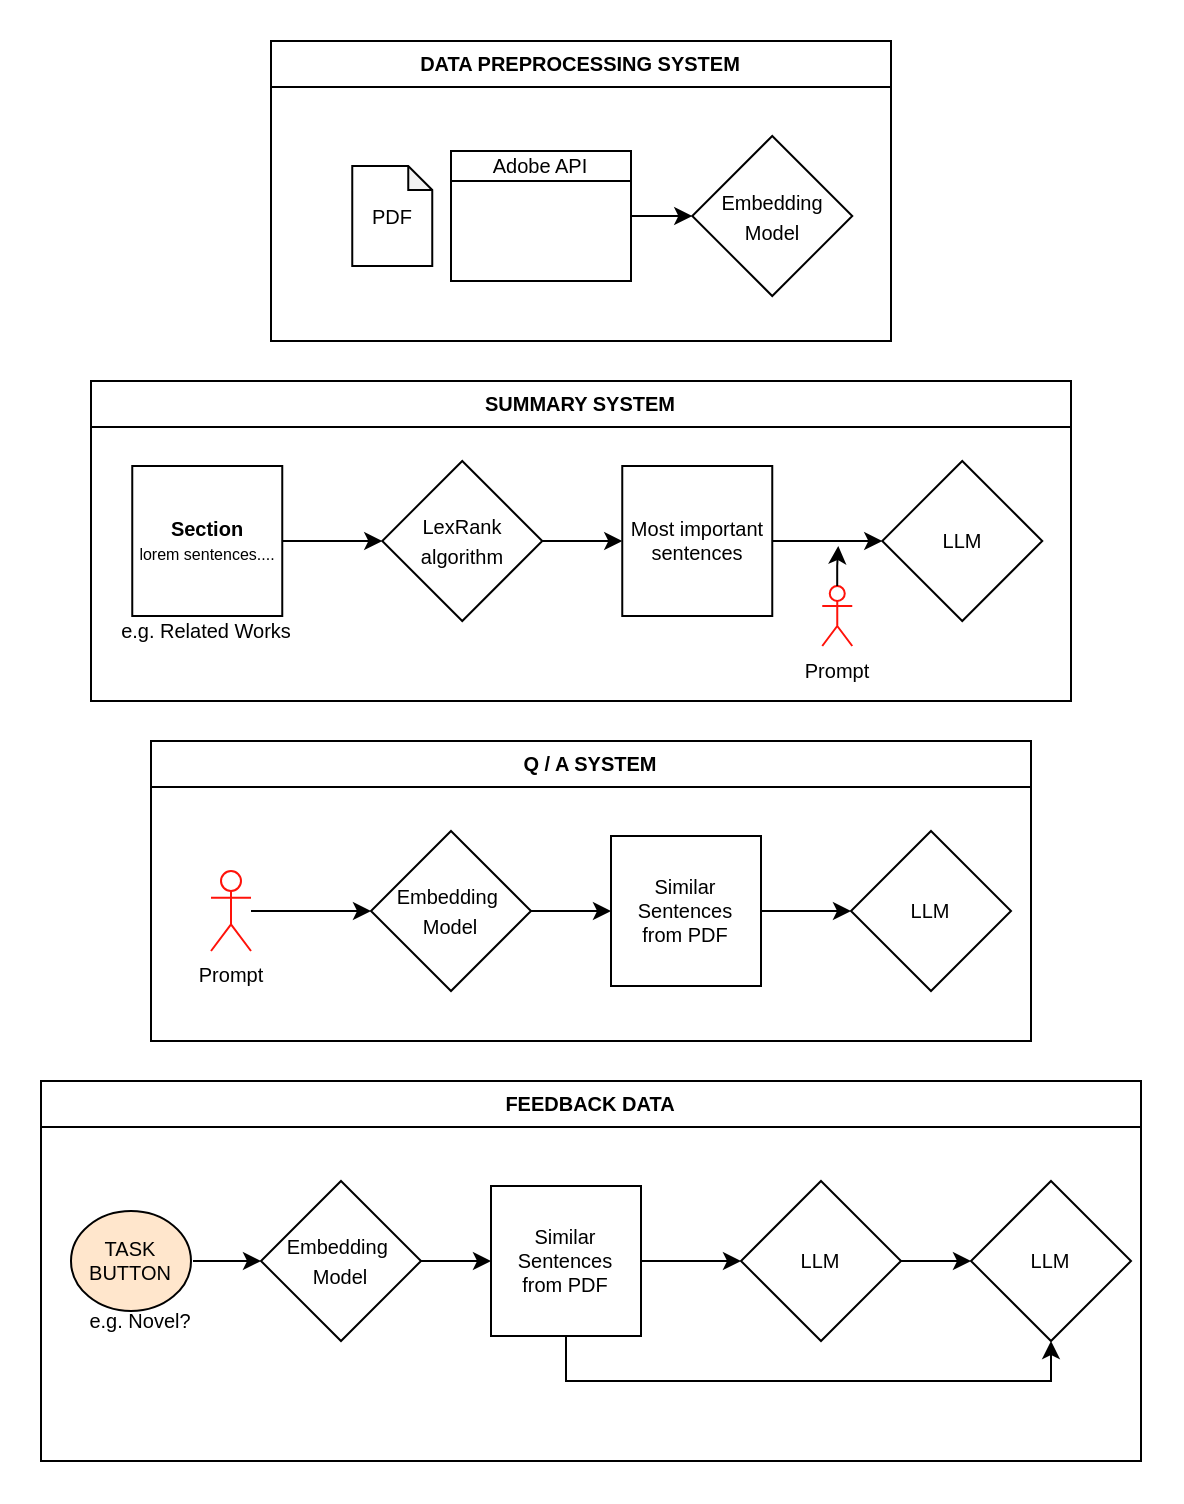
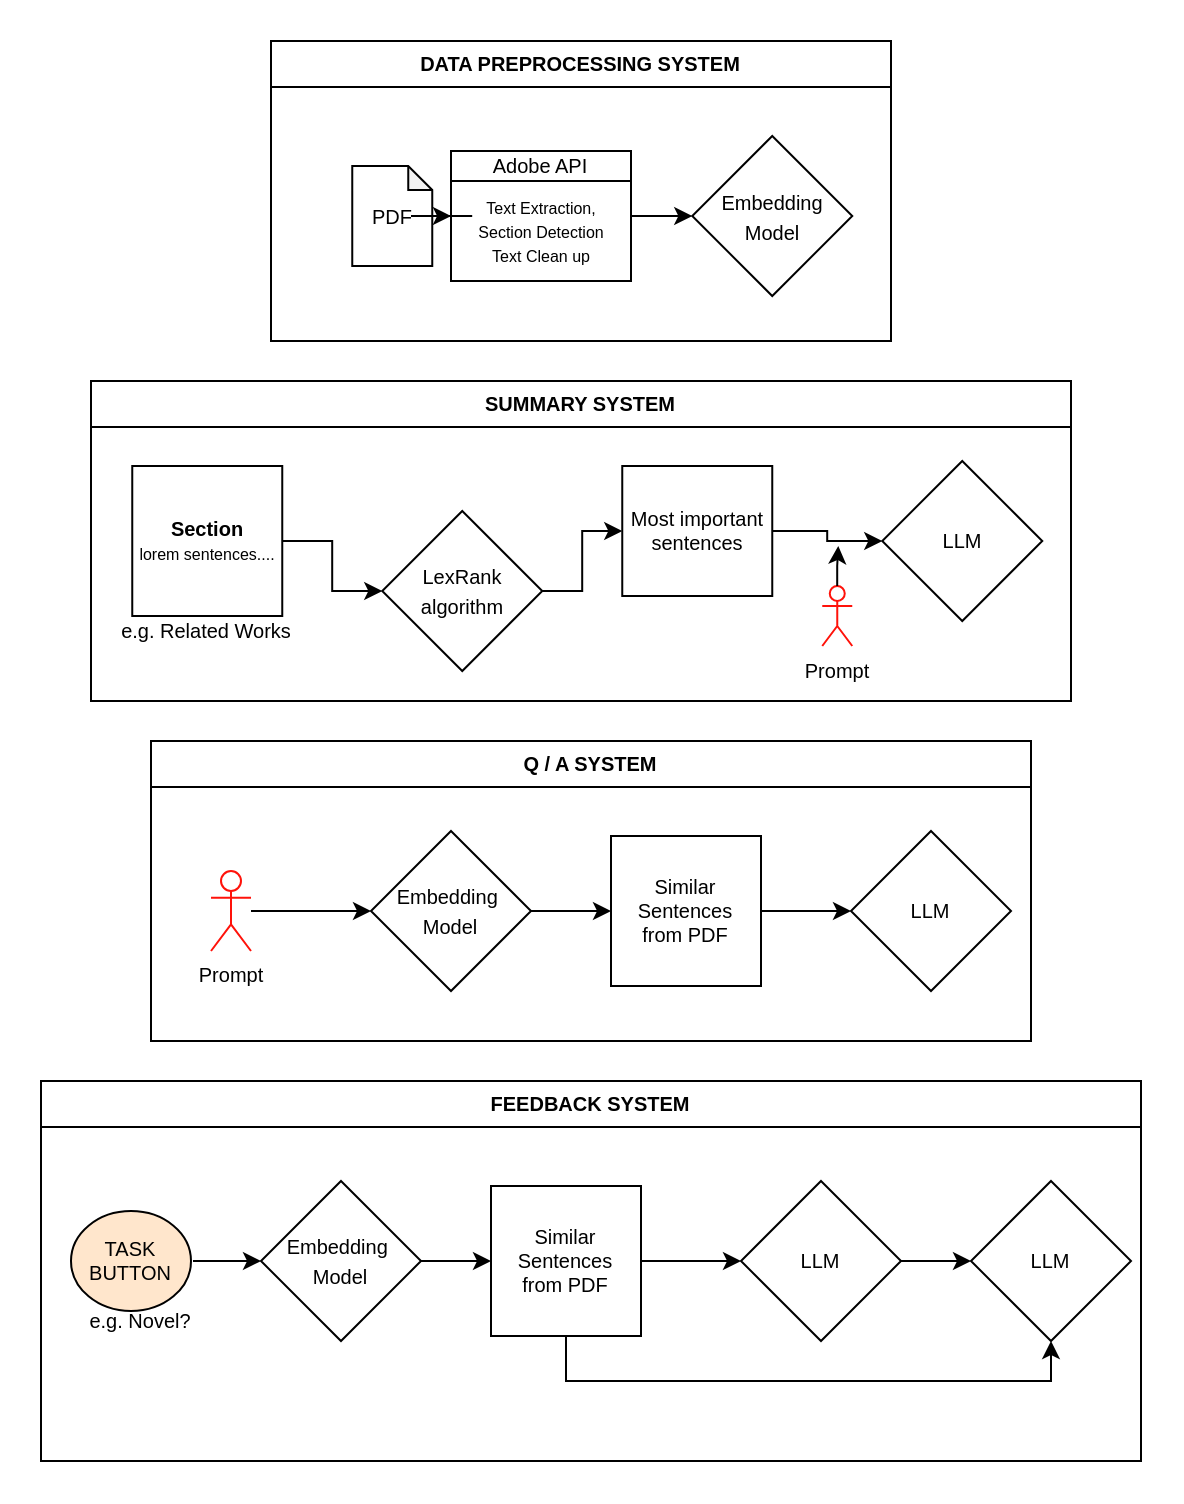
none -> (446, 216)
none -> (541, 231)
(462, 541) -> (462, 591)
(697, 541) -> (697, 531)
(590, 1104) -> (590, 1104)
